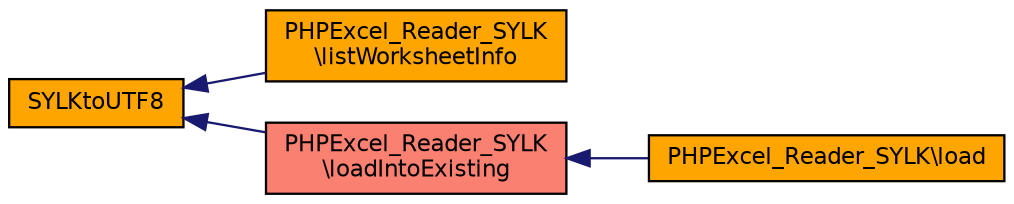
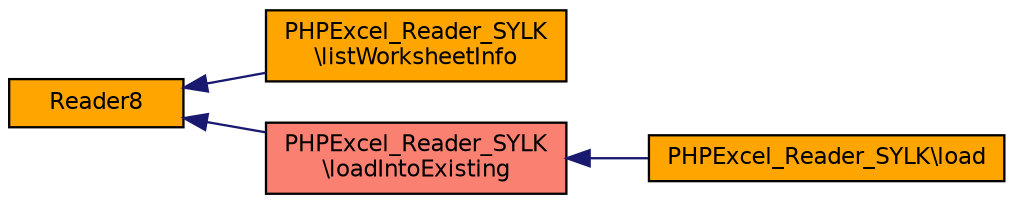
(96, 103) -> (96, 103)
